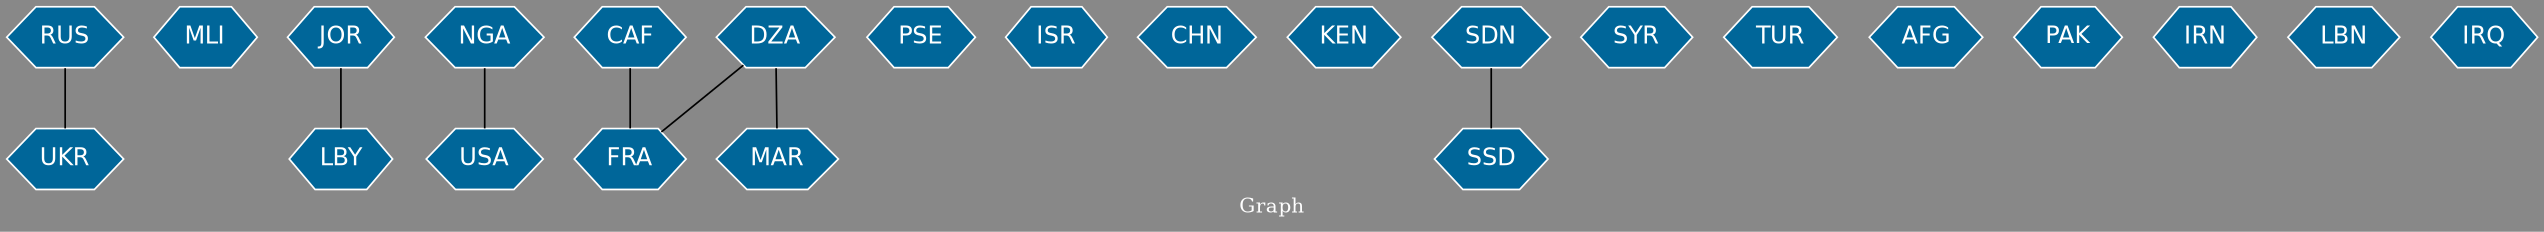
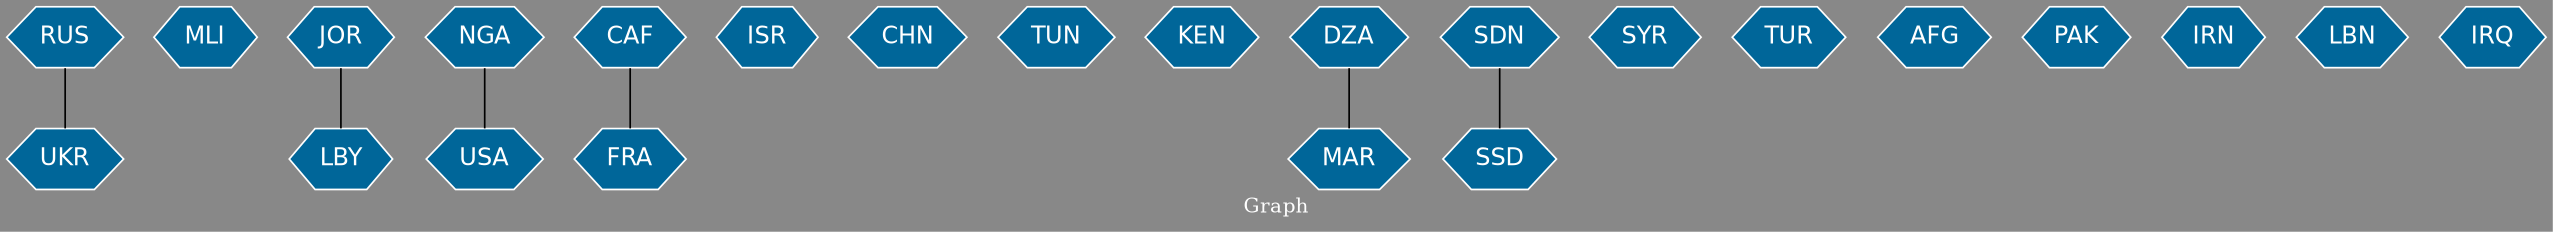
(921, 37) -> none
none -> (1056, 37)
(702, 99) -> none
